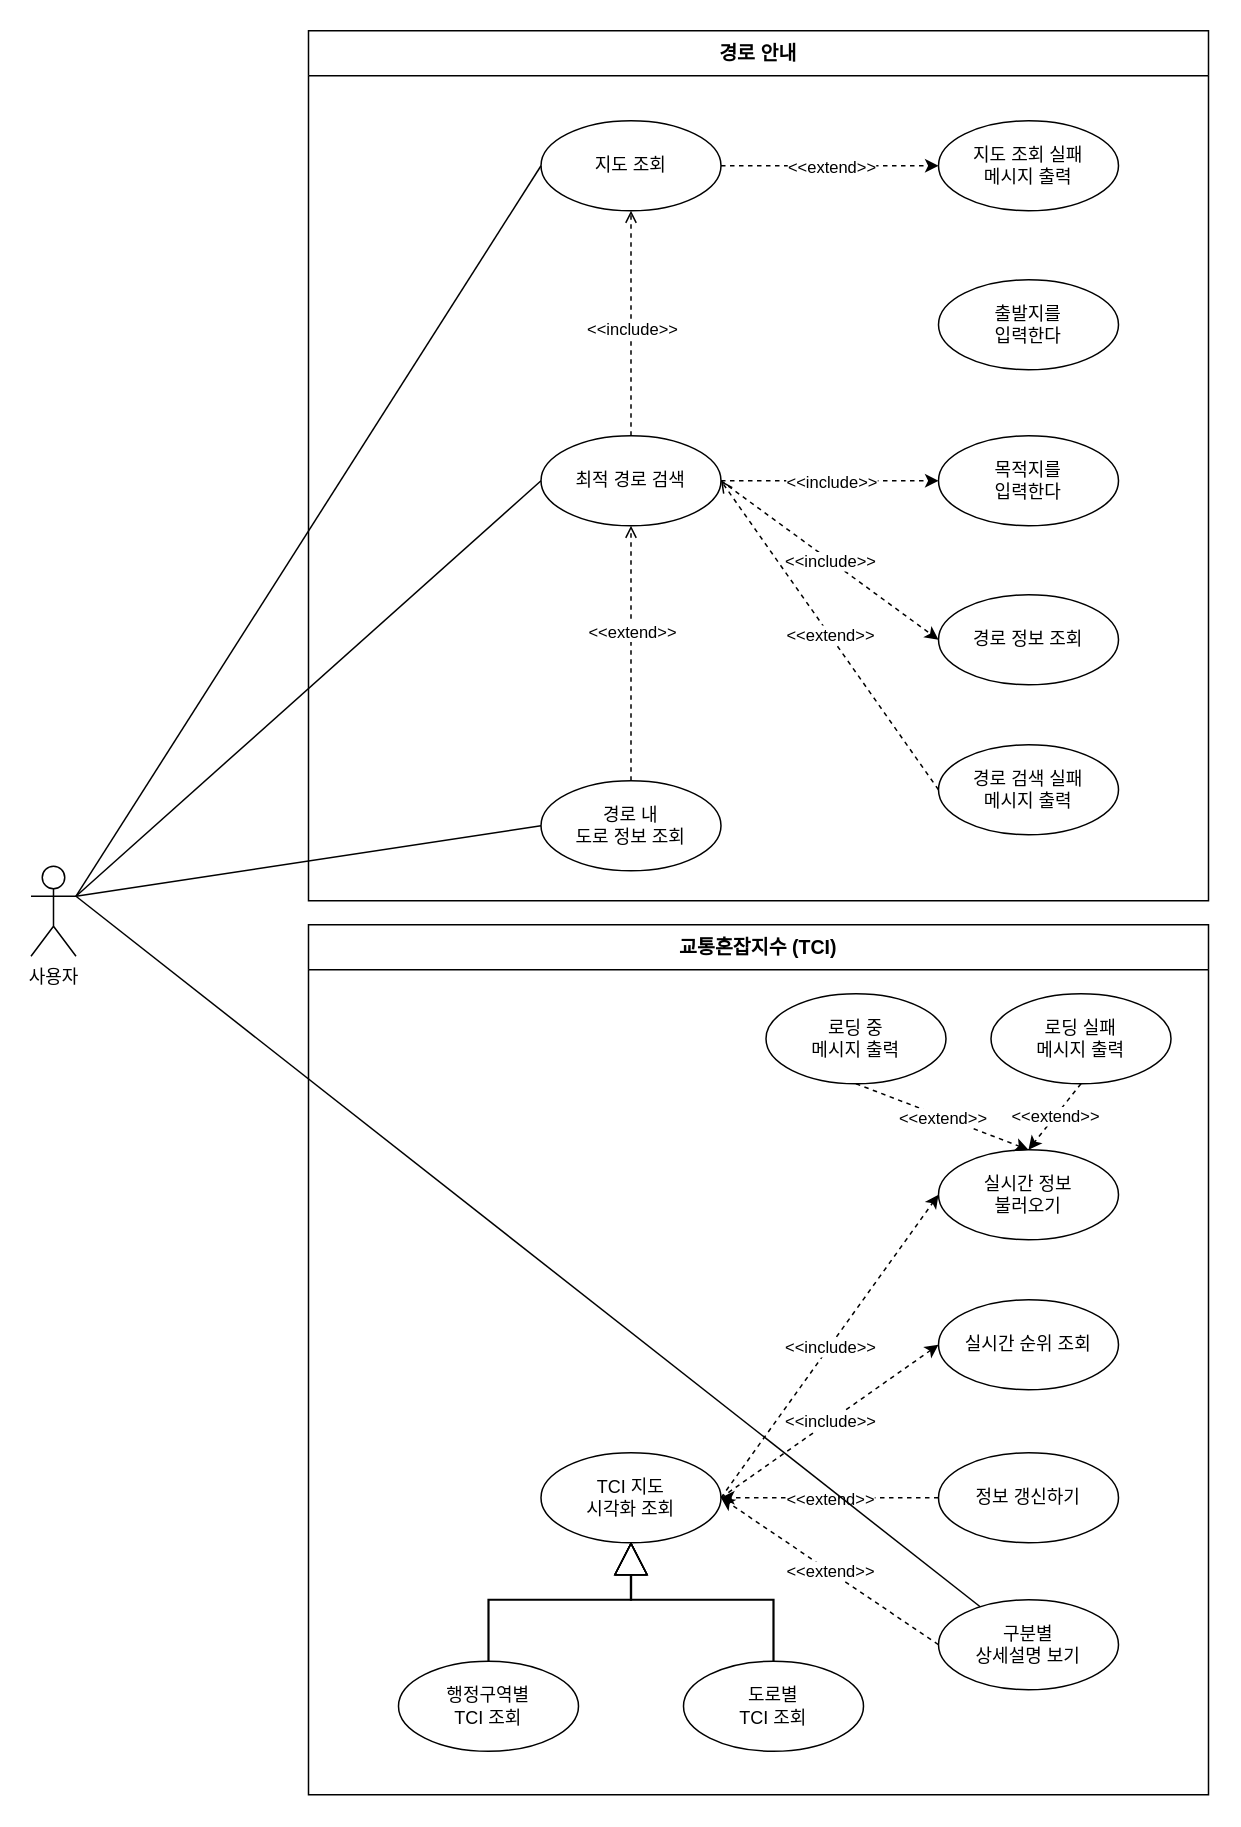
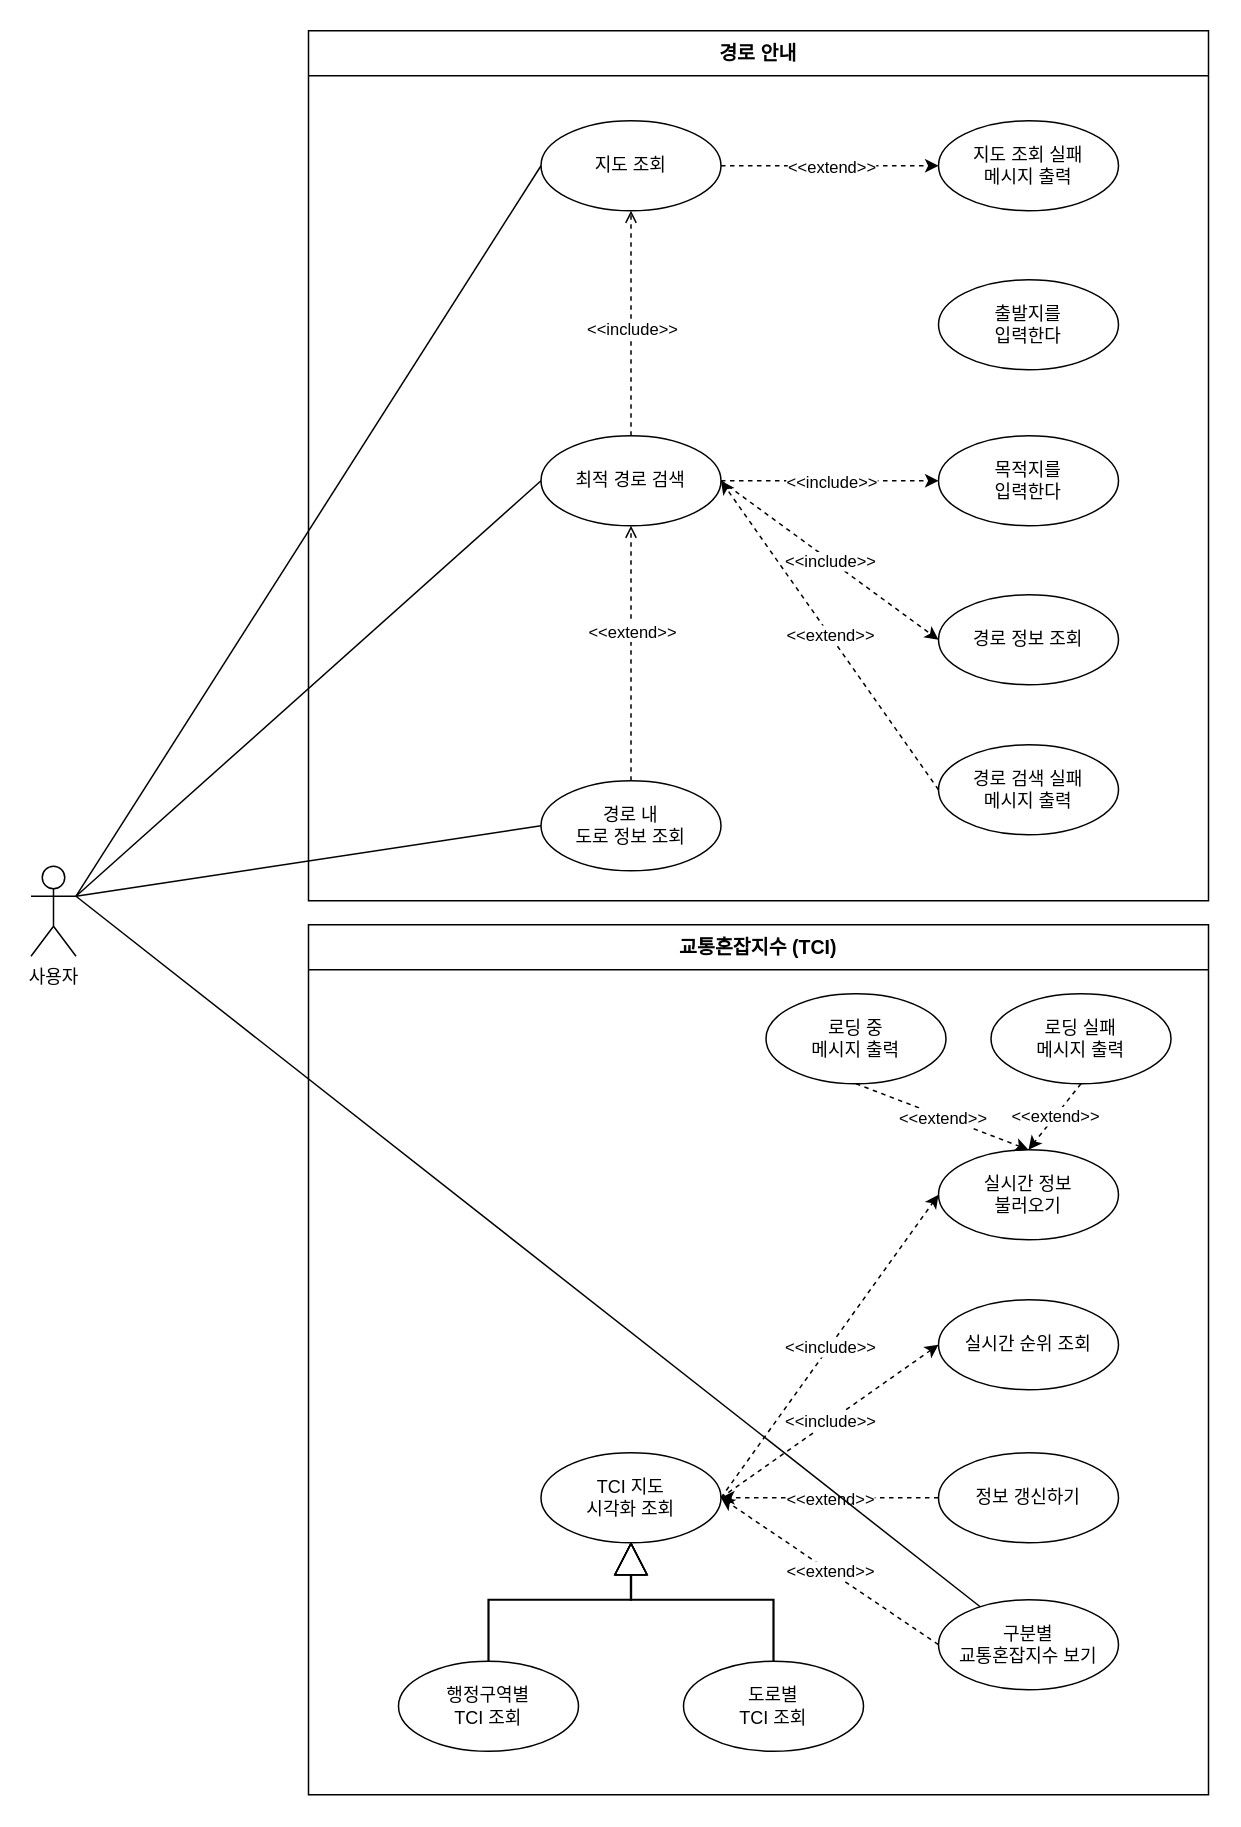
(727, 489) -> (727, 490)
(1028, 1645) -> (1028, 1645)
